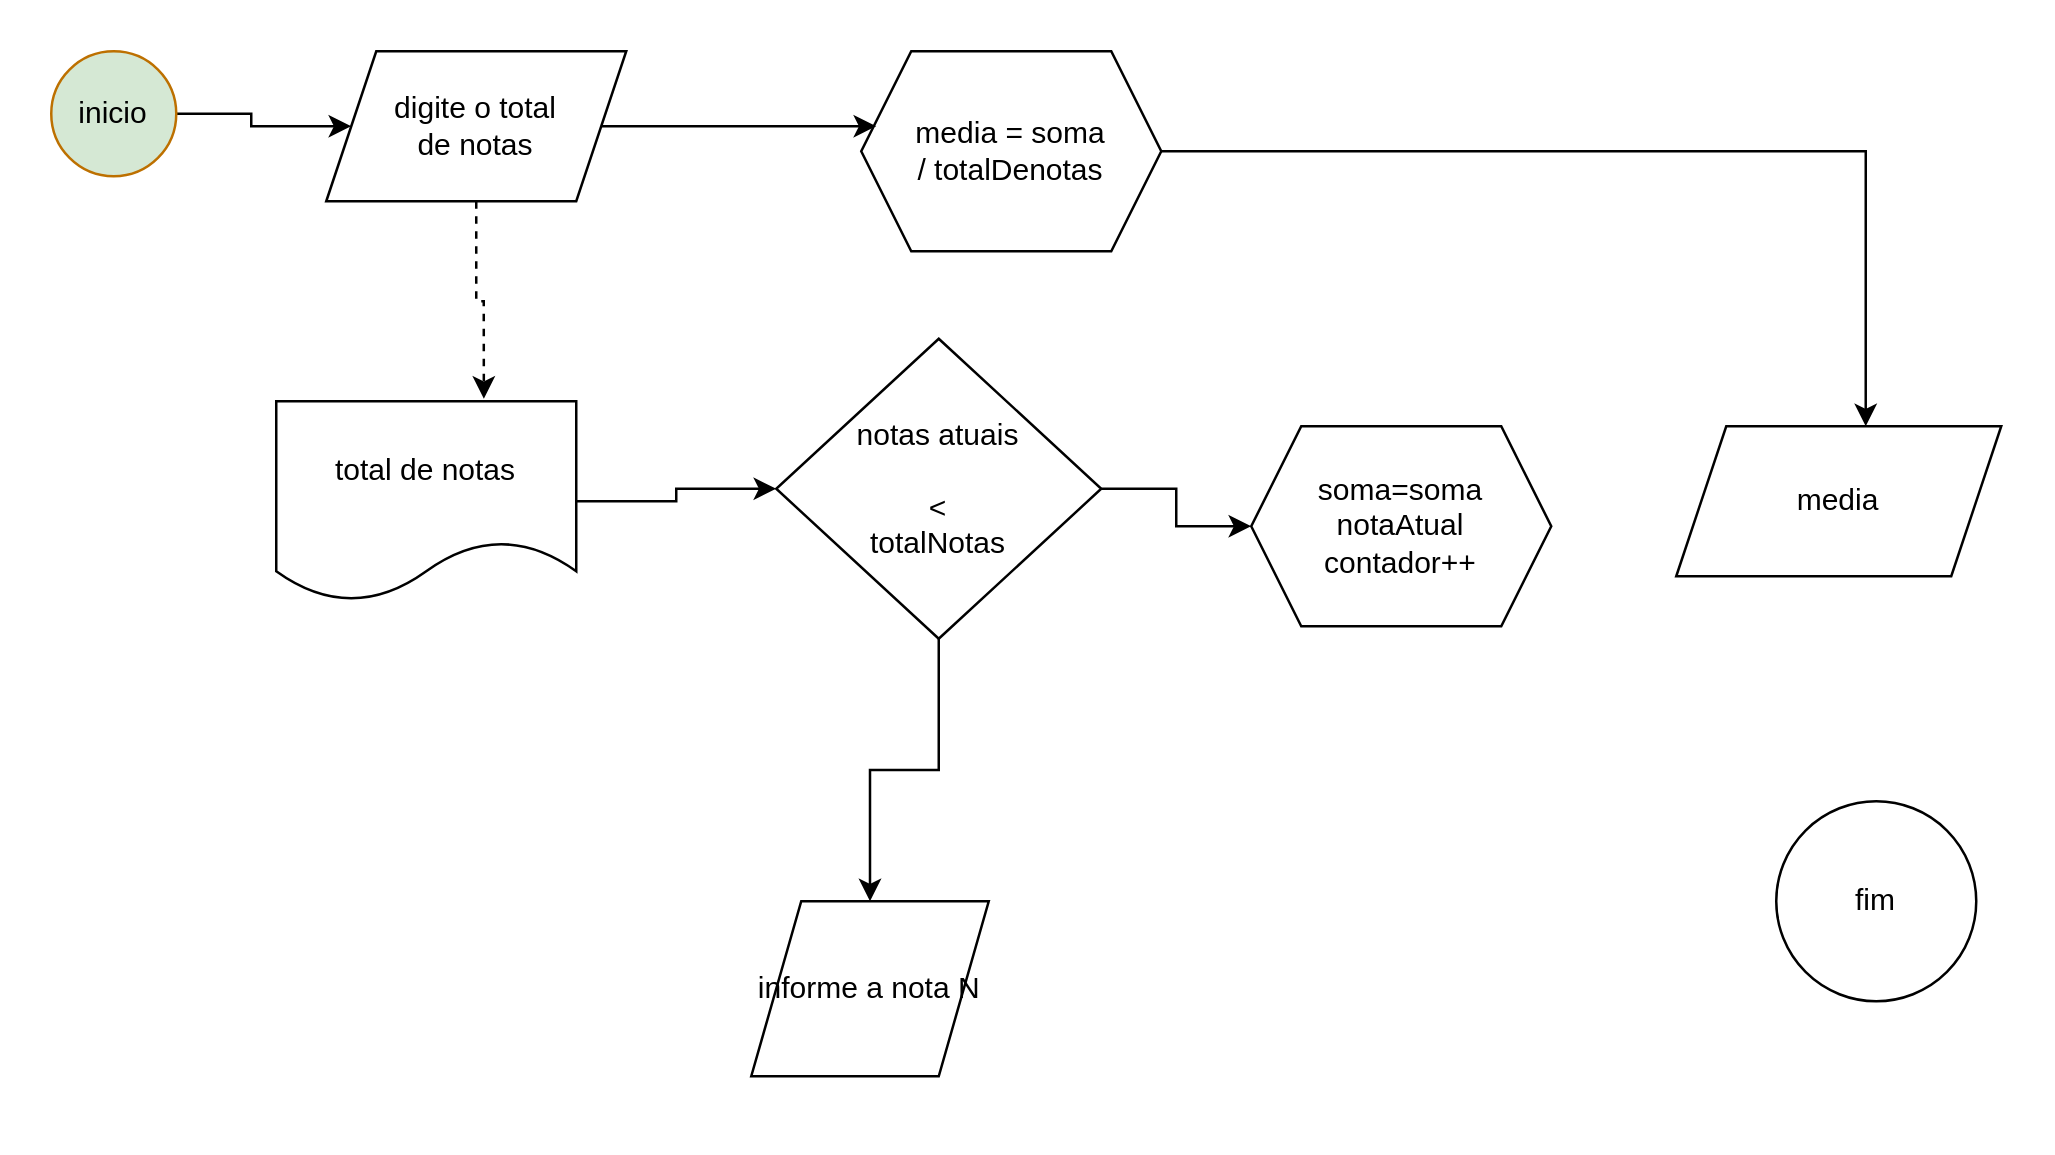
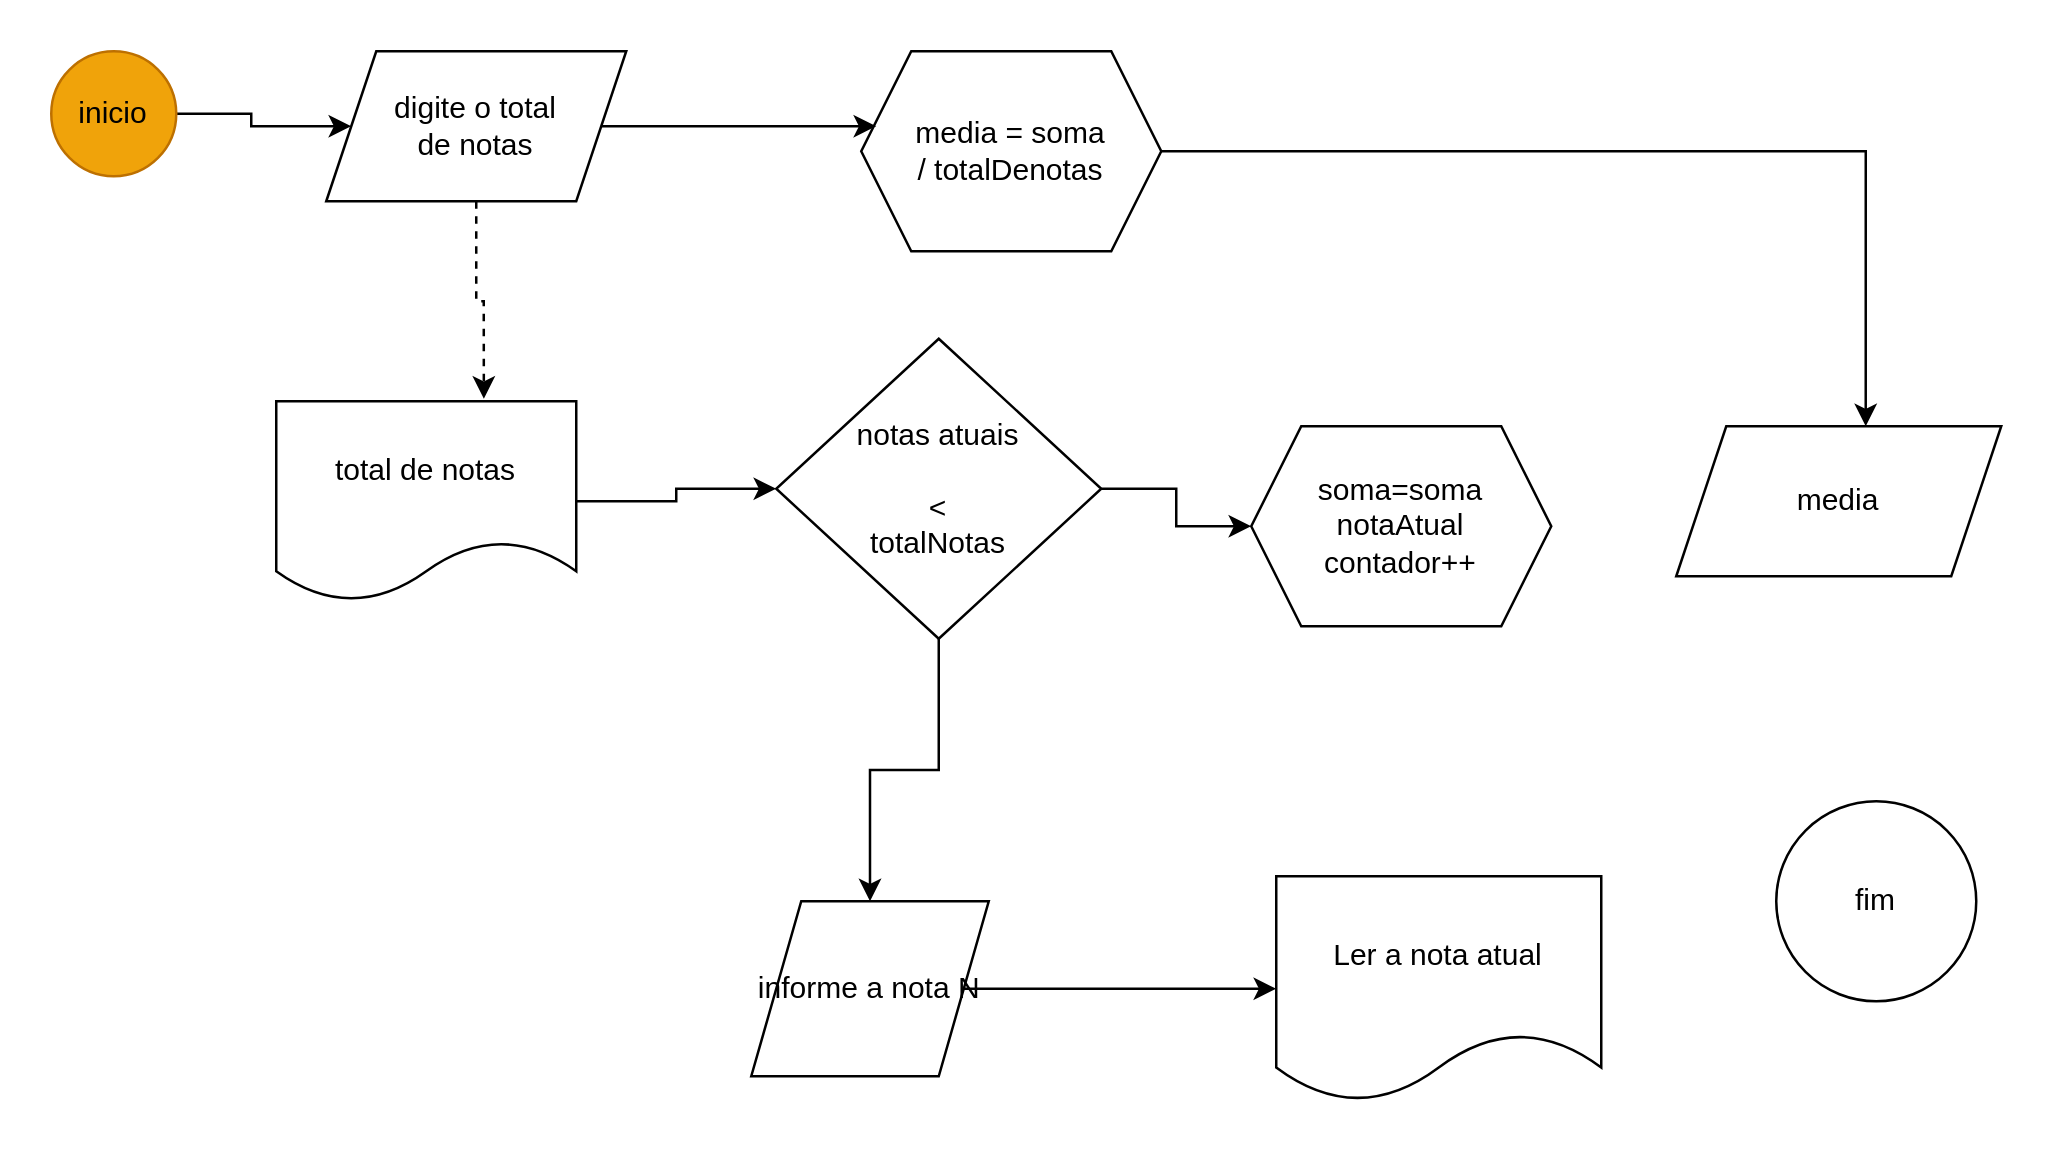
(114, 114) -> (114, 114)
none -> (1112, 989)
none -> (1439, 989)
